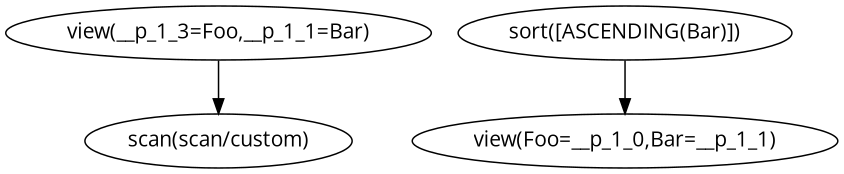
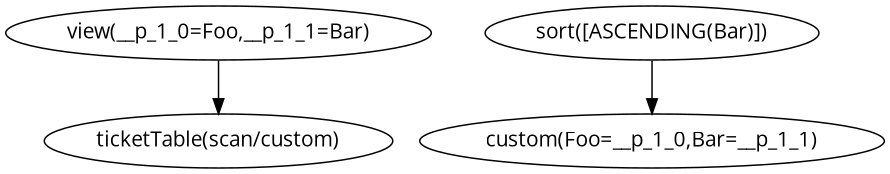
(219, 33) -> (219, 33)
(219, 141) -> (219, 141)
(625, 141) -> (652, 141)
